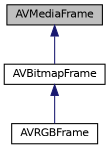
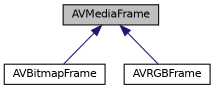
(55, 110) -> (143, 49)
